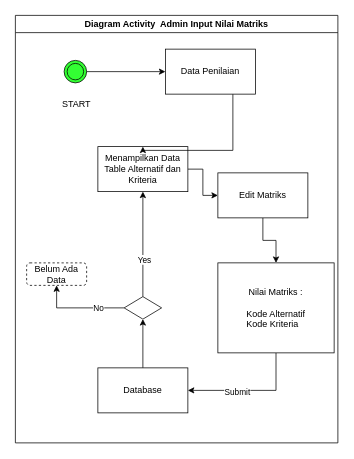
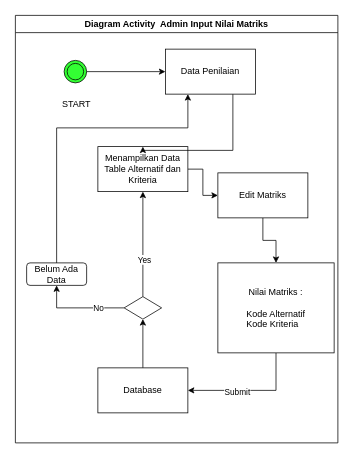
none -> (57, 195)
(57, 274) -> (57, 274)
